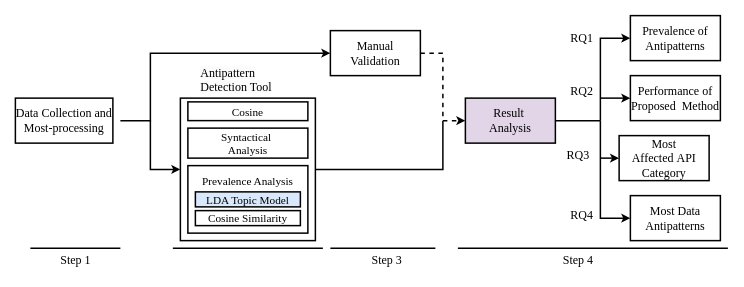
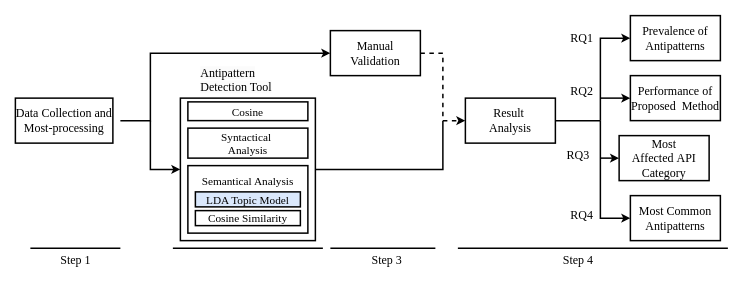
(510, 120) -> (510, 120)
(248, 180) -> (248, 180)
(675, 218) -> (675, 218)
